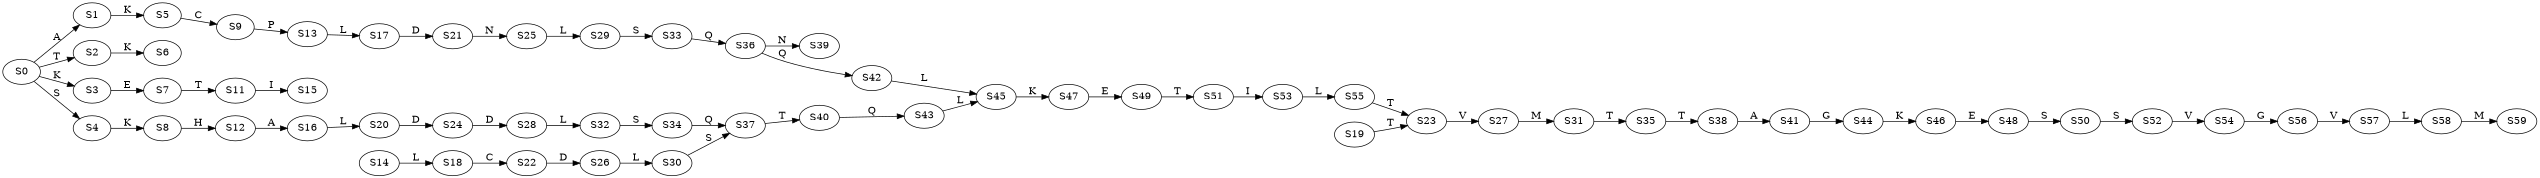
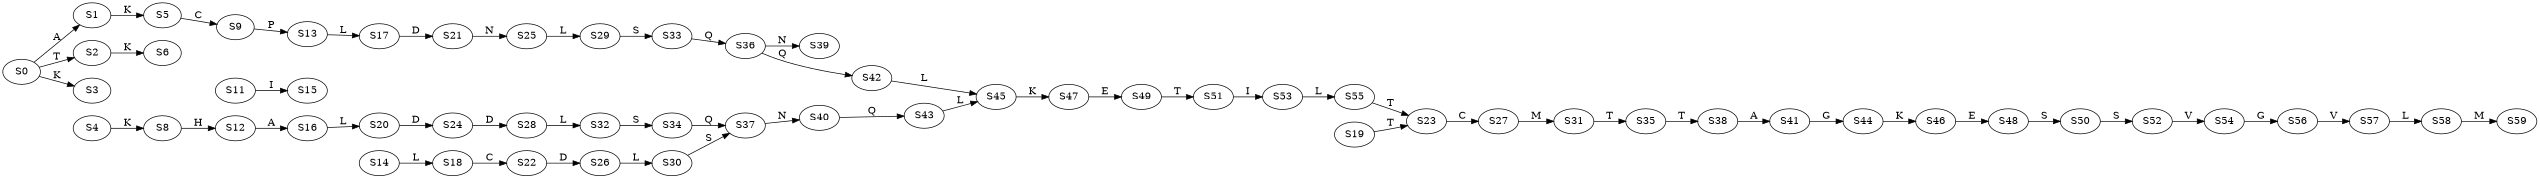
(162, 91) -> none
(54, 98) -> none
(782, 116) -> (782, 116)
(1462, 116) -> (1462, 116)
